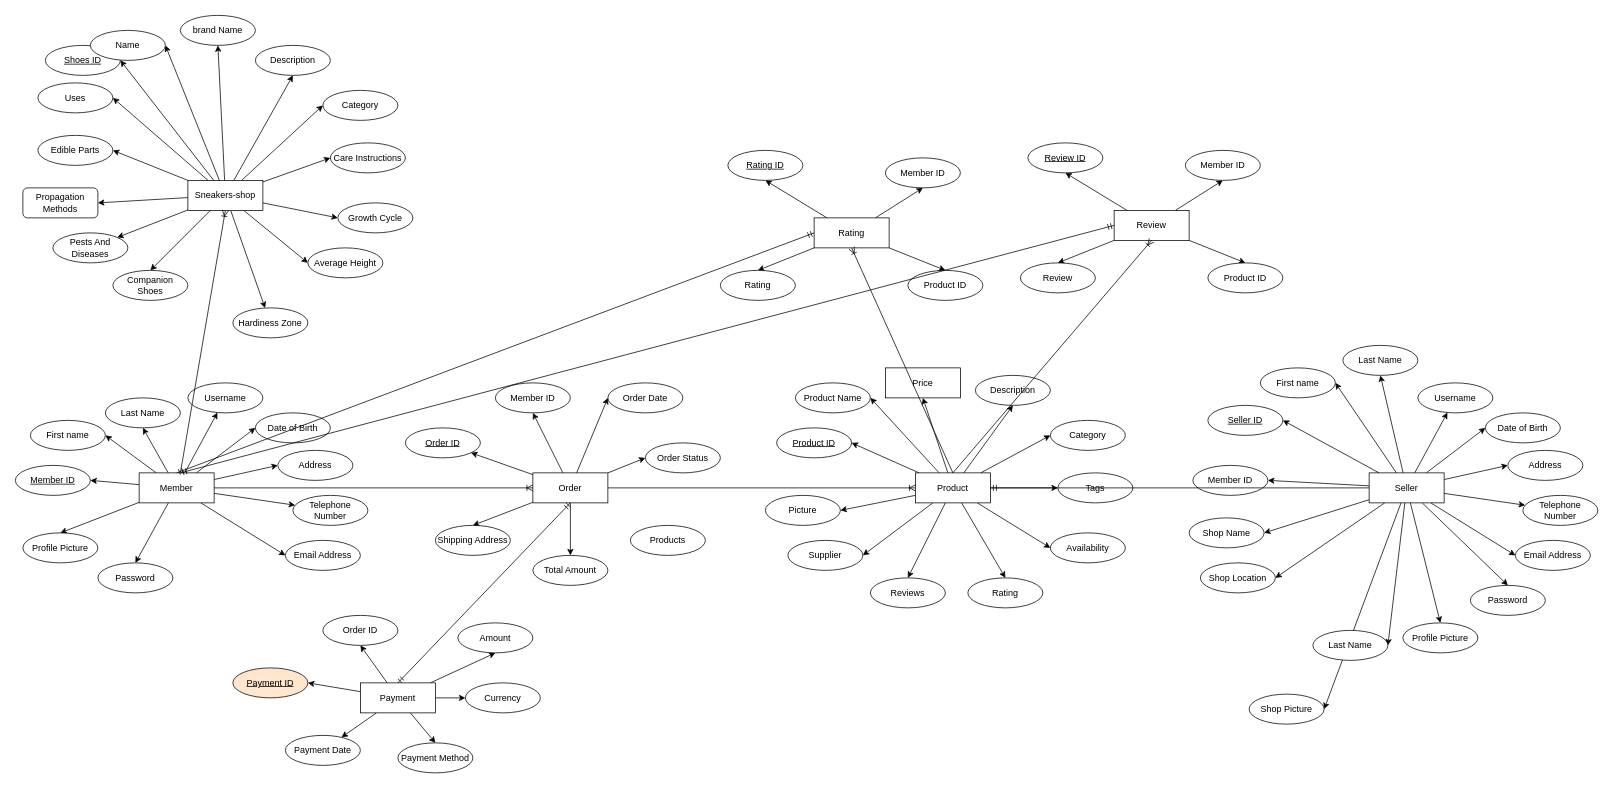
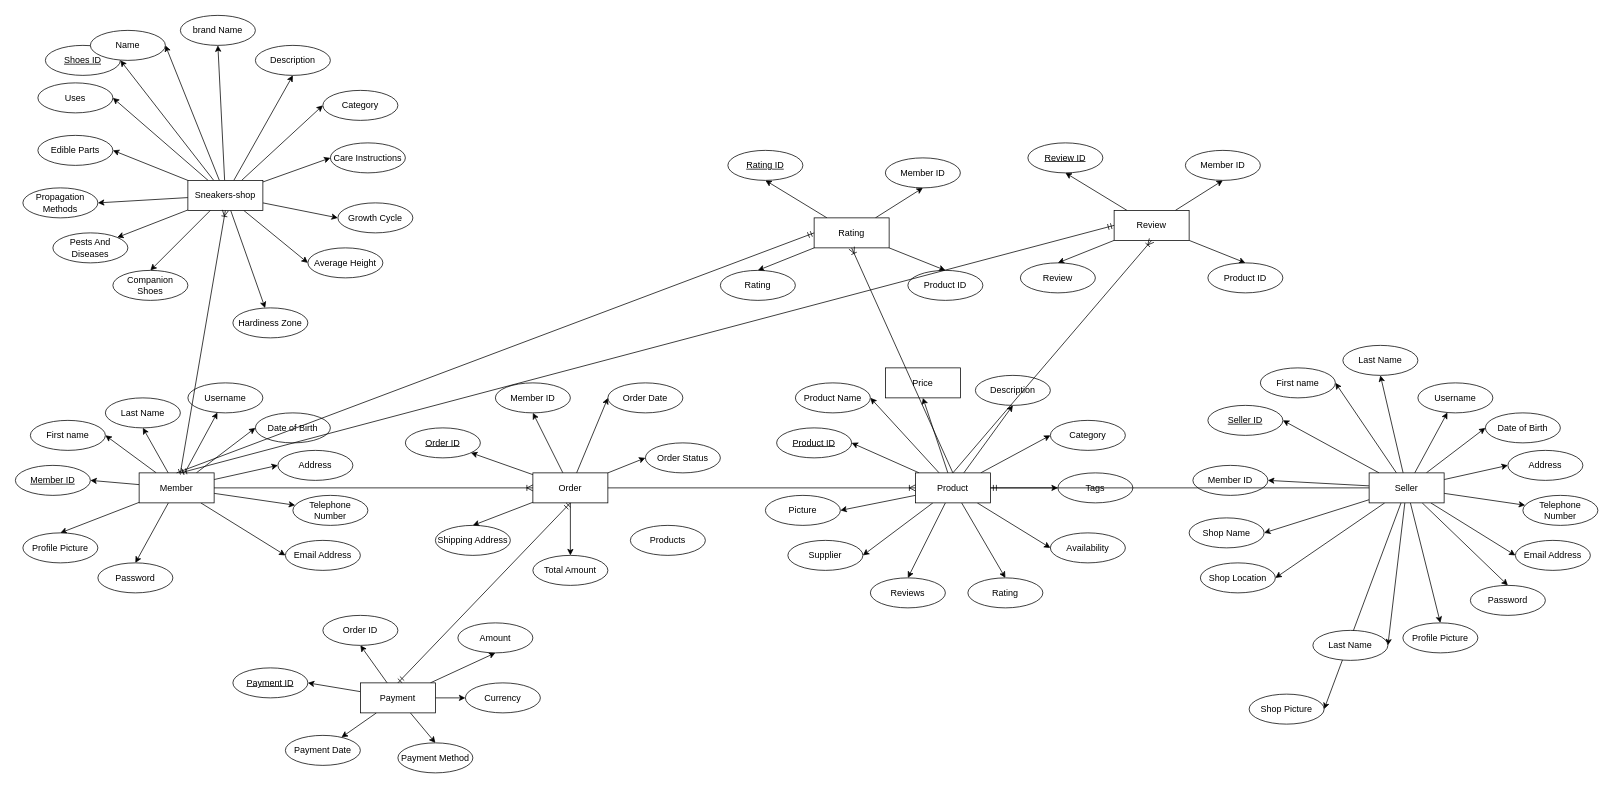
(60, 203) -> (60, 203)
(270, 683) -> (270, 683)
